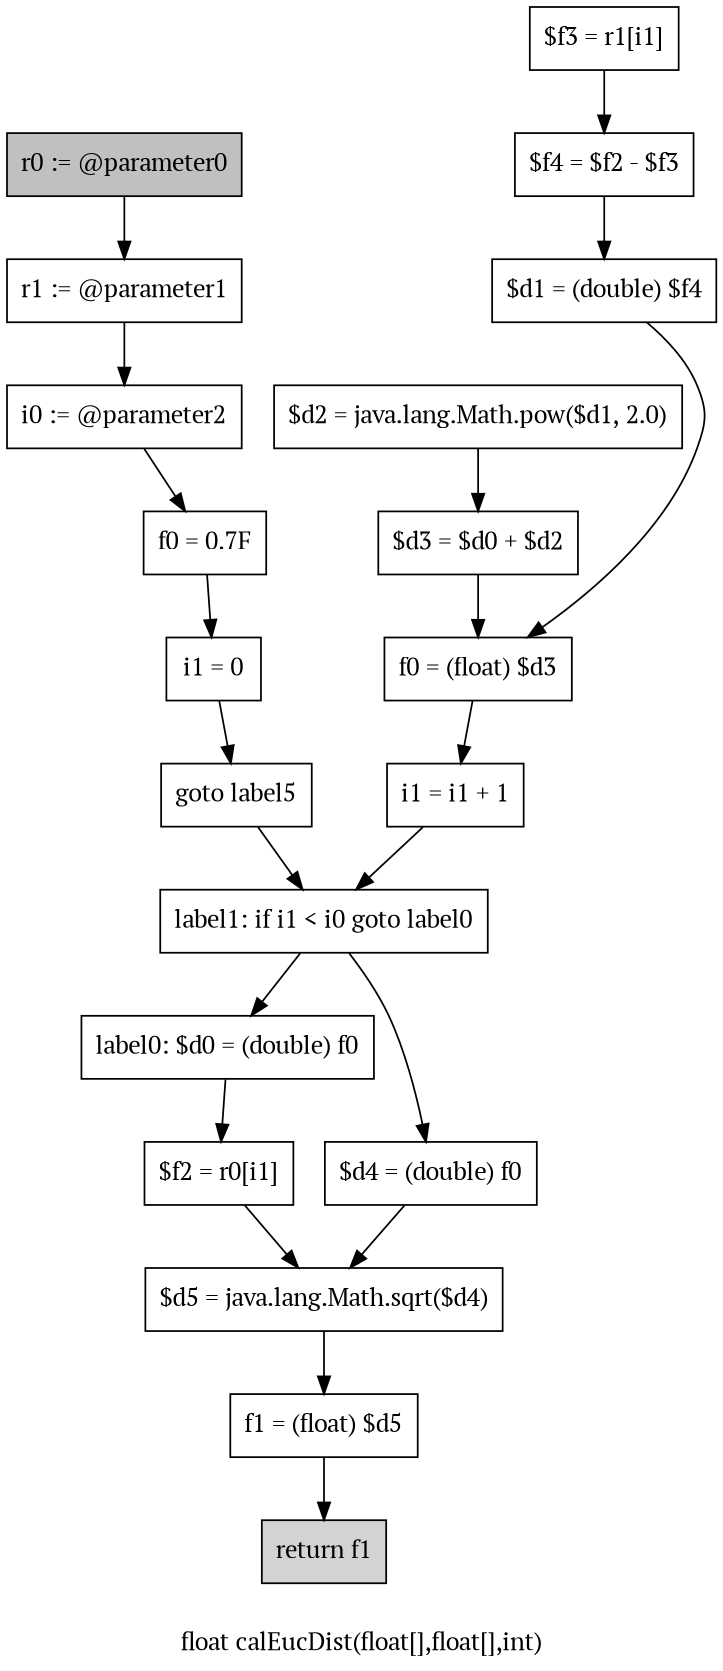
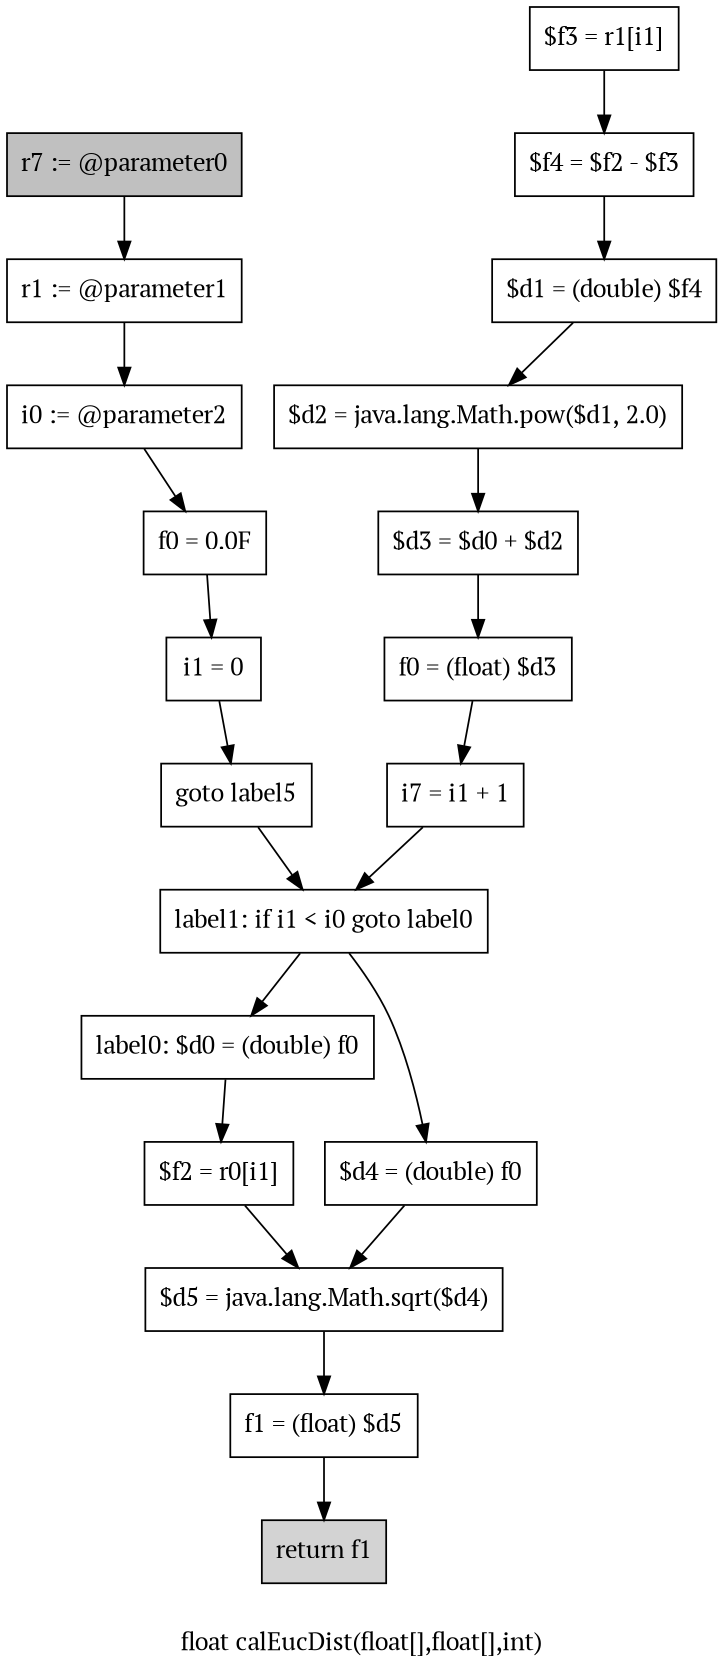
(124, 165) -> (124, 165)
(677, 490) -> (547, 348)
(205, 543) -> (205, 543)
(455, 795) -> (455, 795)
